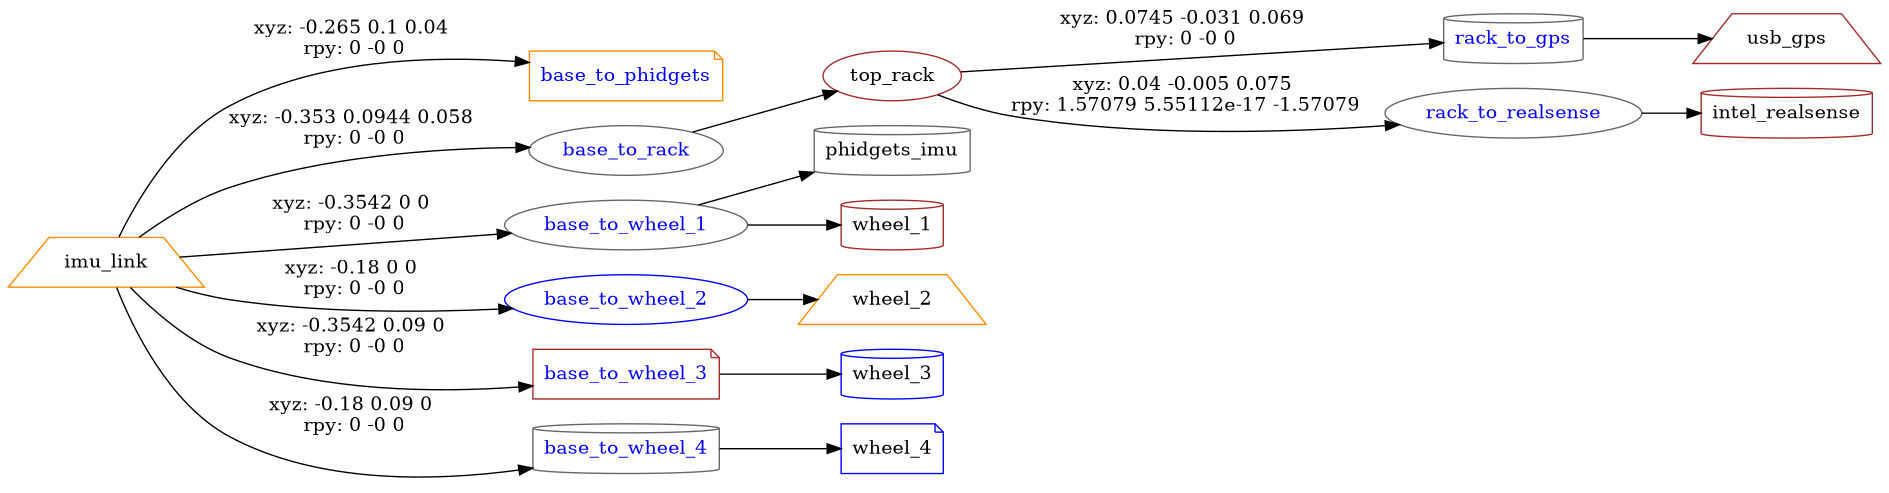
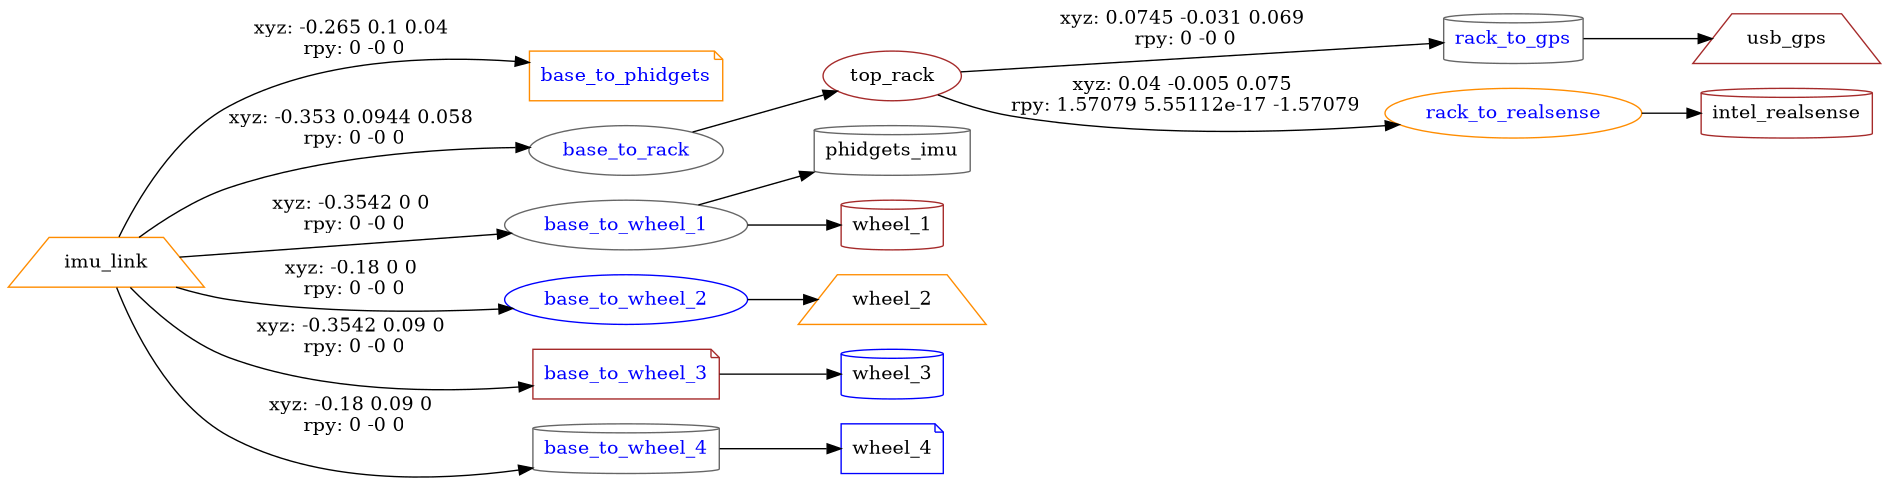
(1513, 113) -> (1513, 113)
